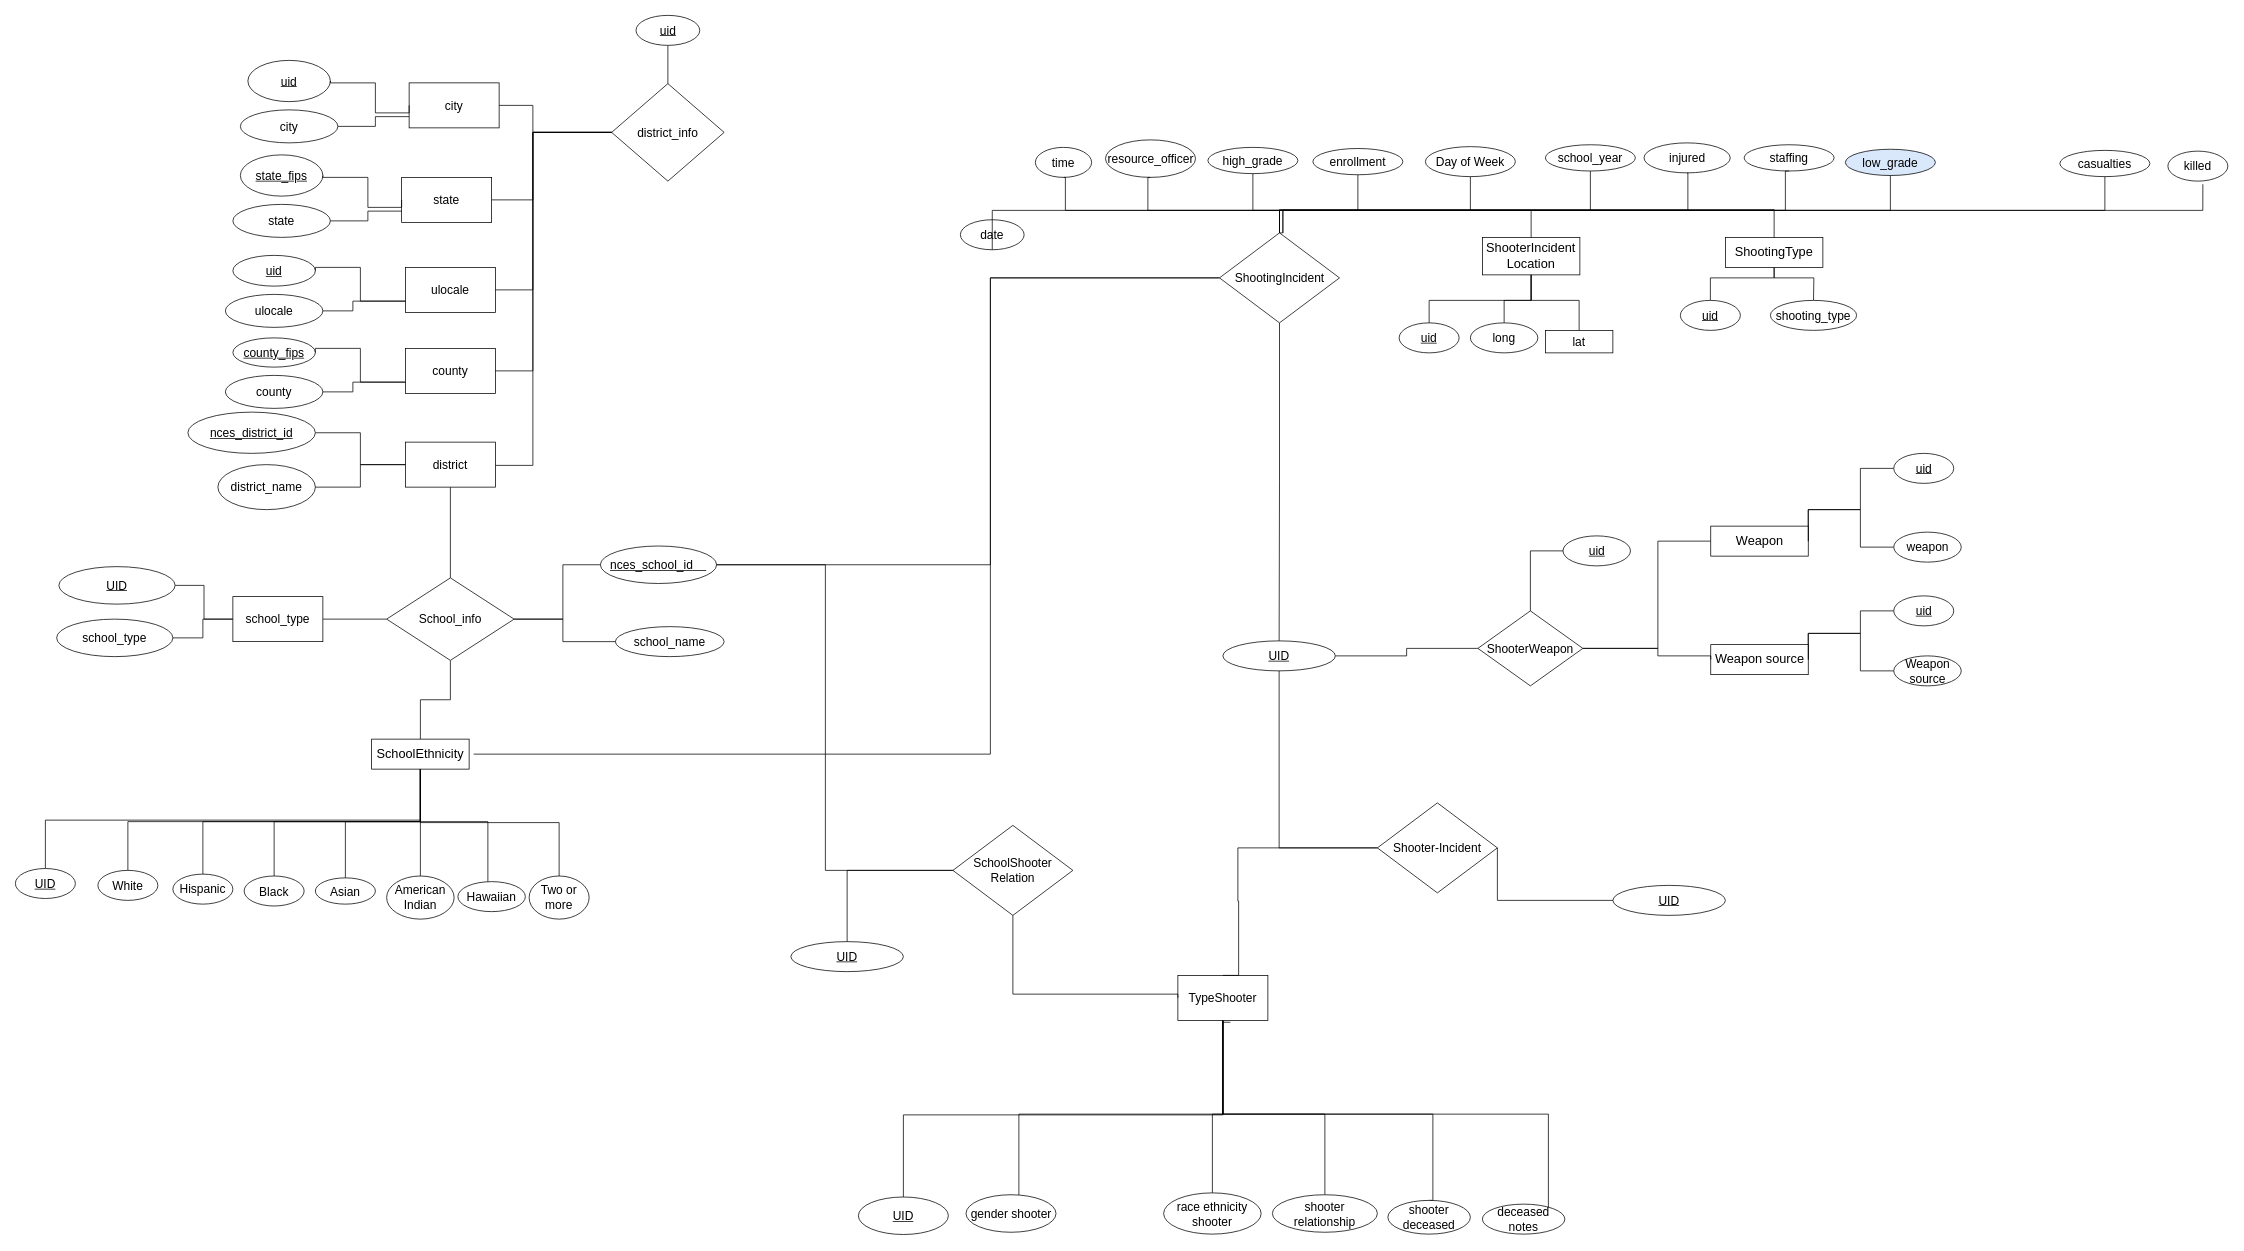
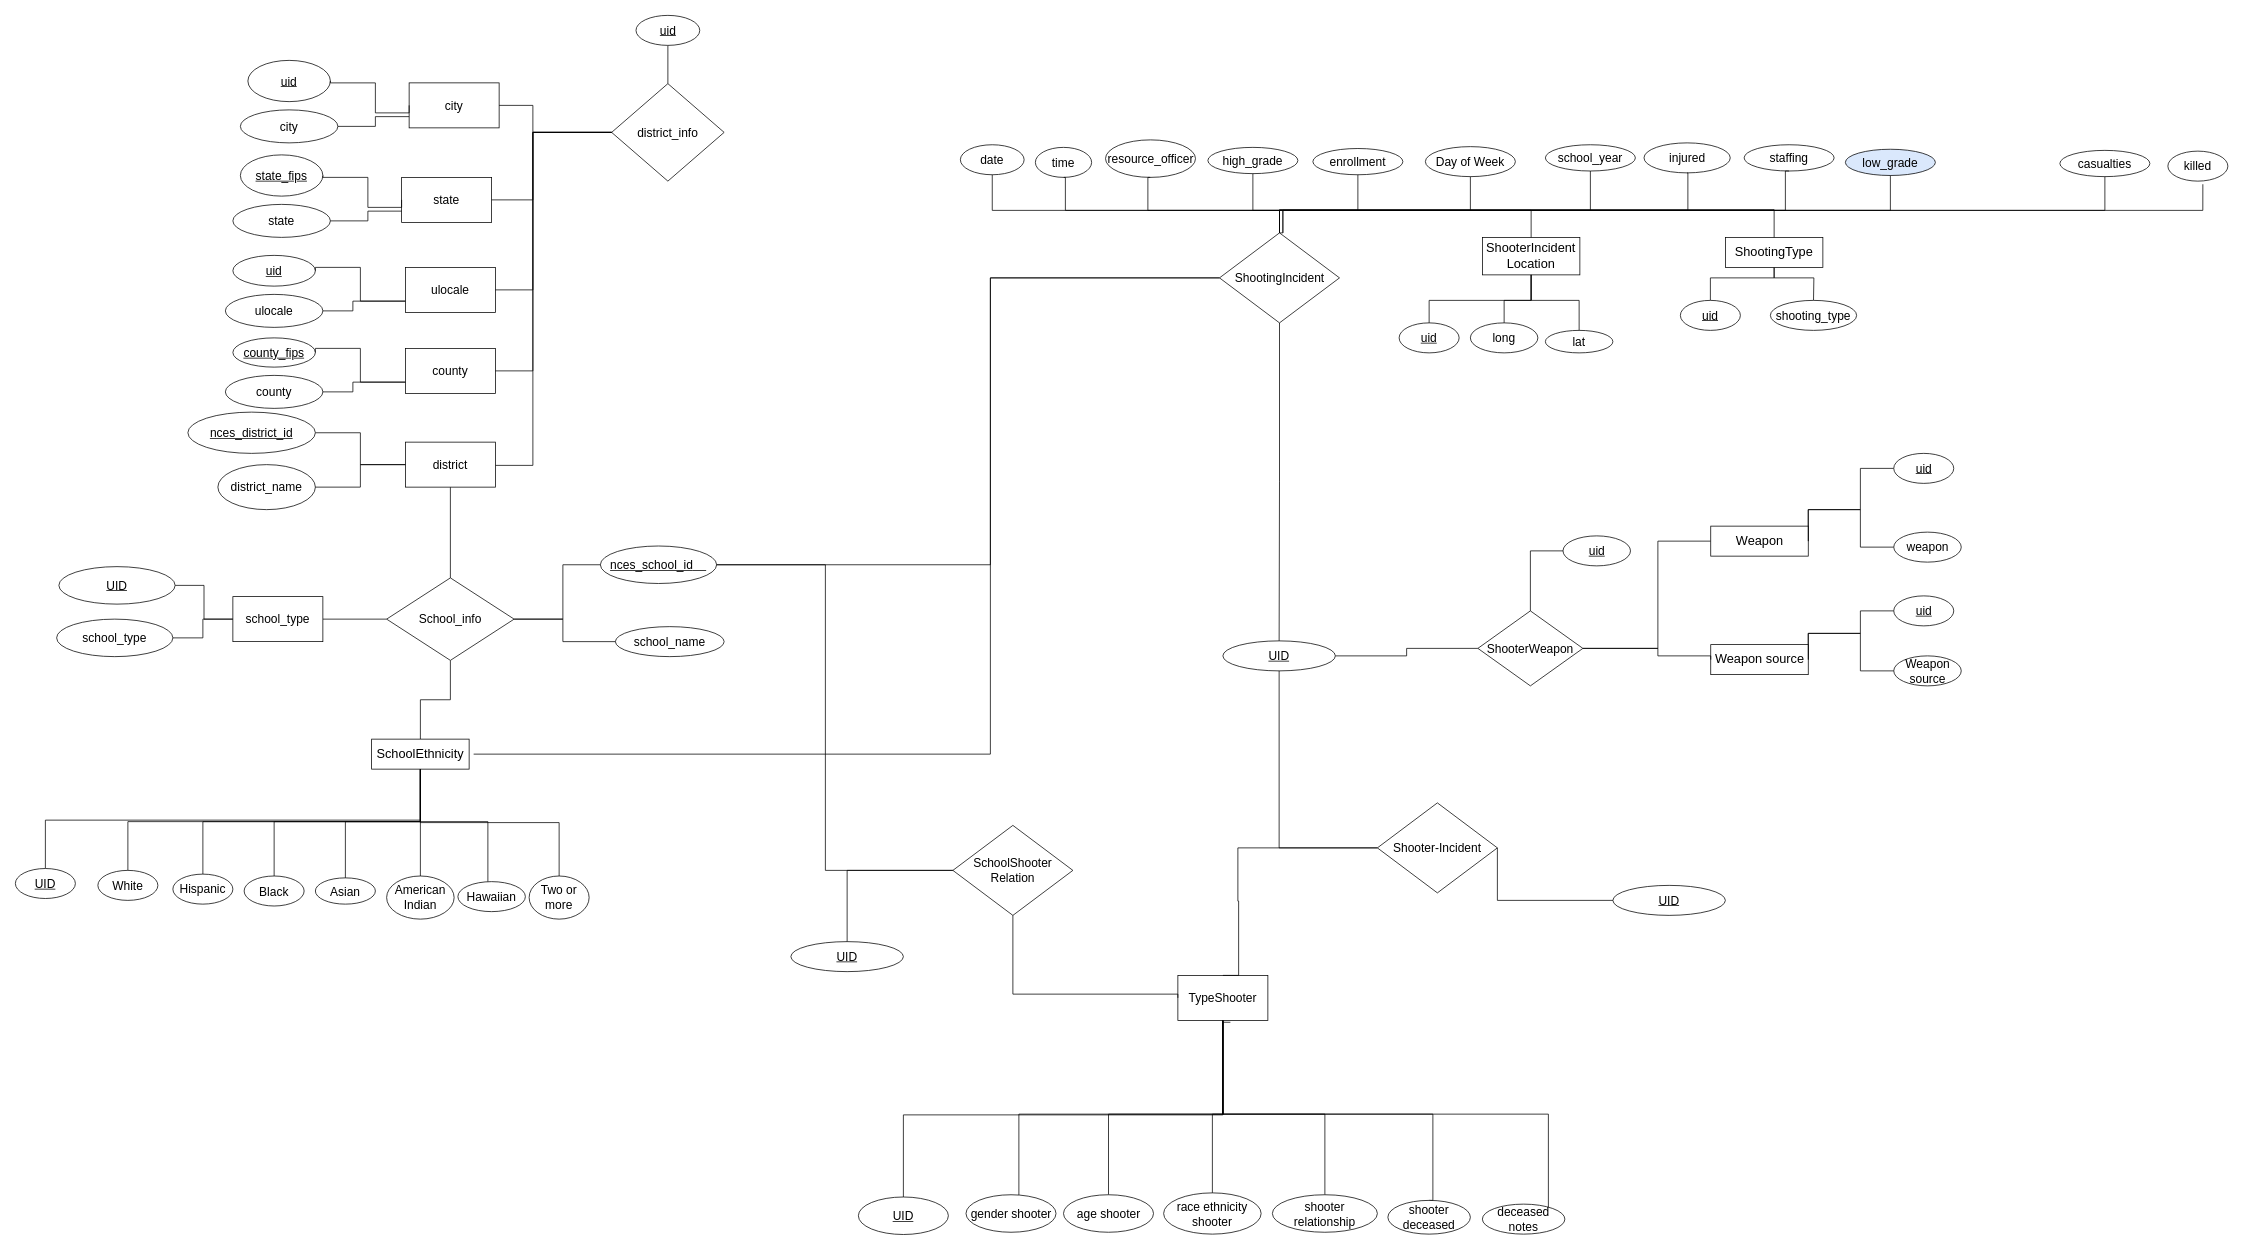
(992, 235) -> (992, 160)
(1579, 342) -> (1579, 342)
none -> (1109, 1155)
none -> (1109, 1214)
